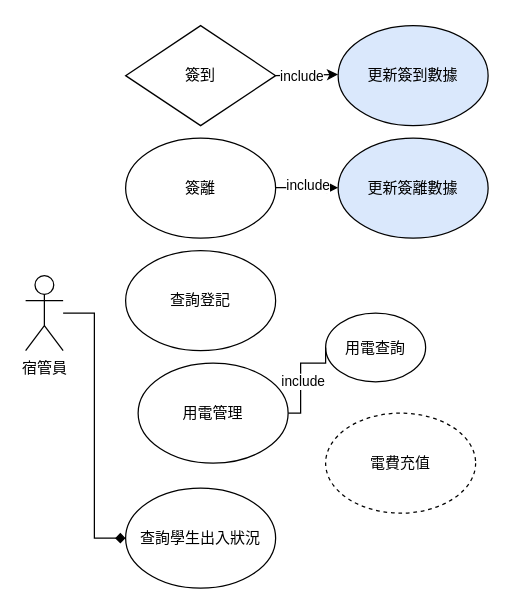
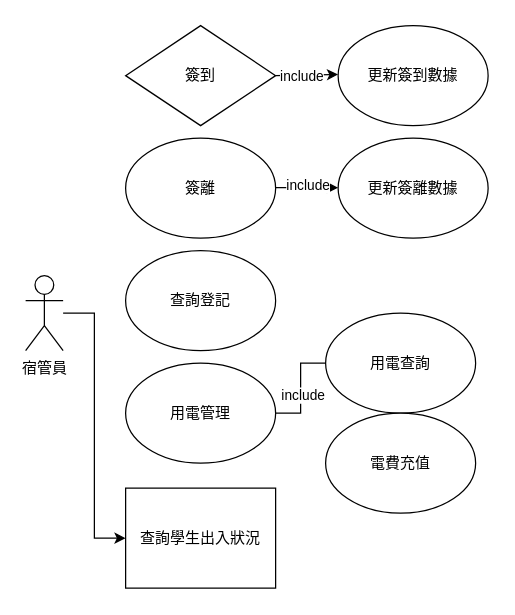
(413, 76) -> (413, 76)
(413, 188) -> (413, 188)
(376, 348) -> (401, 363)
(213, 413) -> (201, 413)
(401, 463) -> (401, 463)
(115, 538) -> (116, 538)
(201, 538) -> (201, 538)
